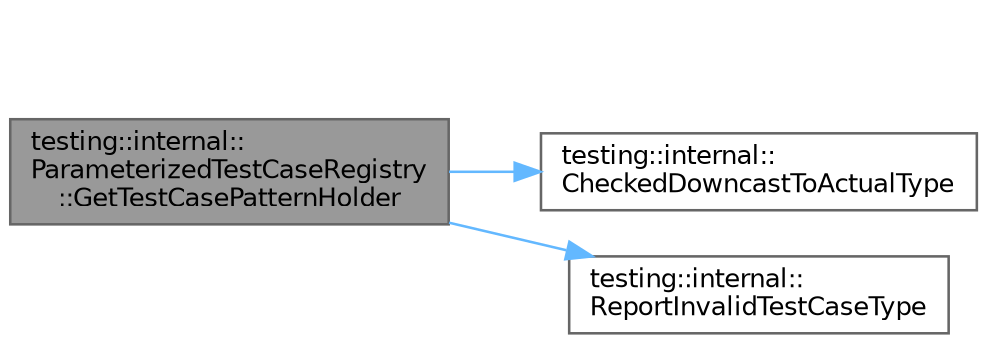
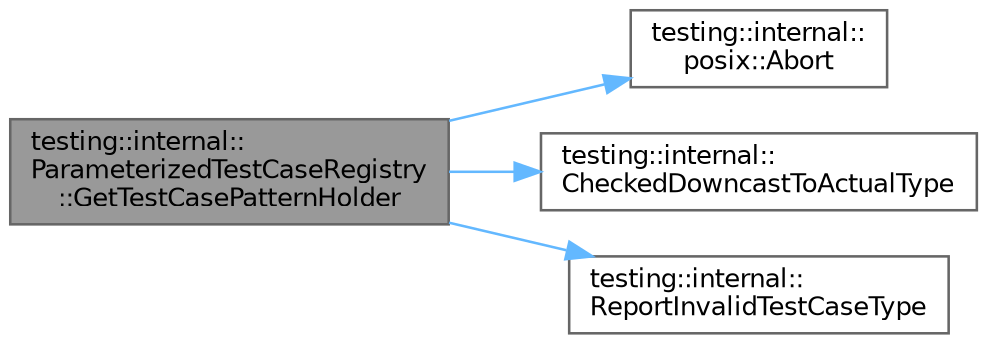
none -> (759, 49)
